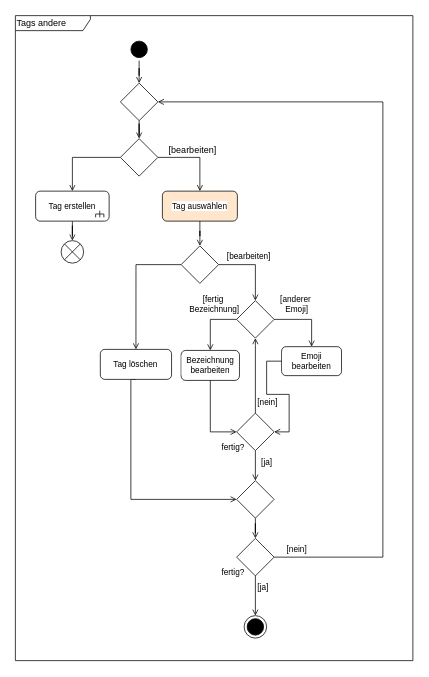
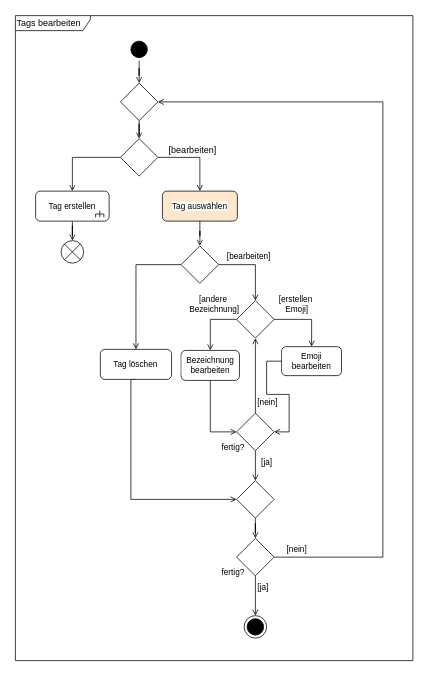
(43, 23) -> (52, 23)
(215, 304) -> (215, 304)
(297, 304) -> (297, 304)
